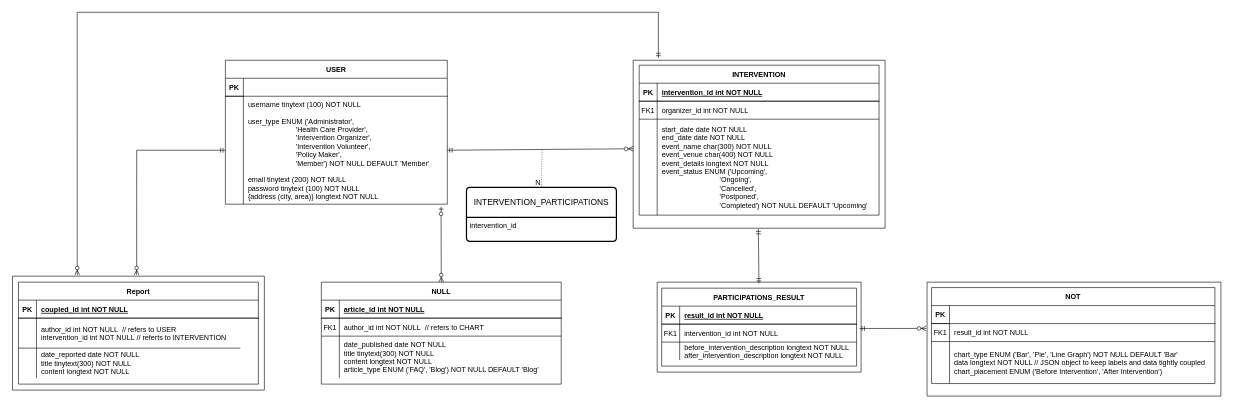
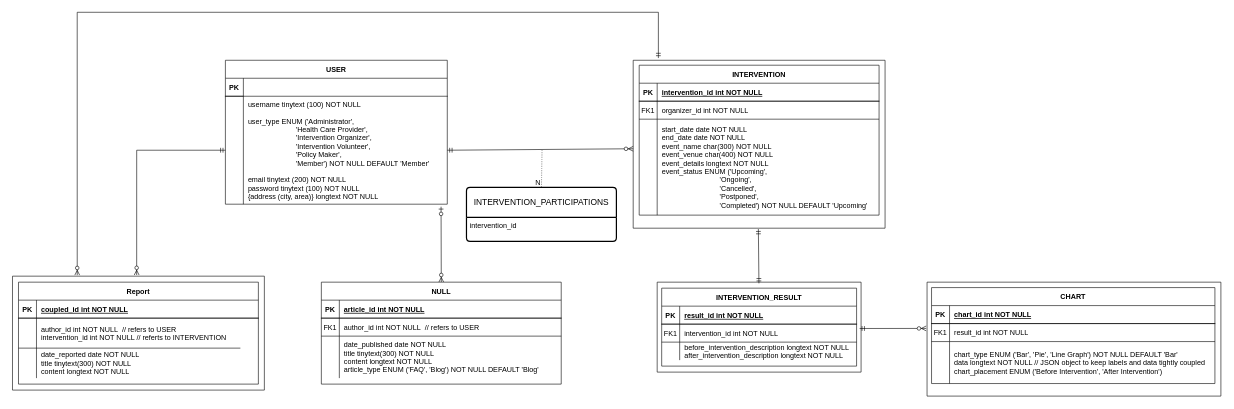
(1073, 297) -> (1073, 297)
(759, 298) -> (759, 298)
none -> (1083, 315)
(420, 328) -> (418, 328)
